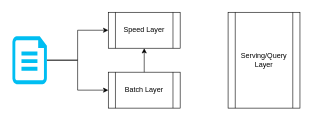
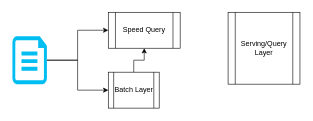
(144, 30) -> (144, 30)
(264, 60) -> (264, 48)
(144, 90) -> (134, 90)
